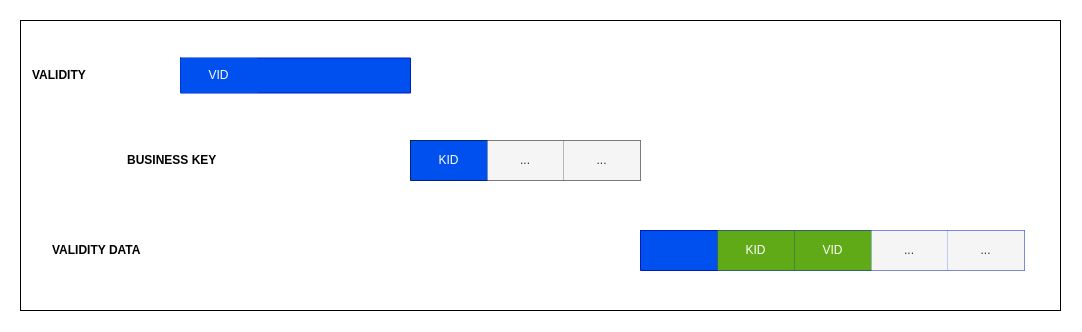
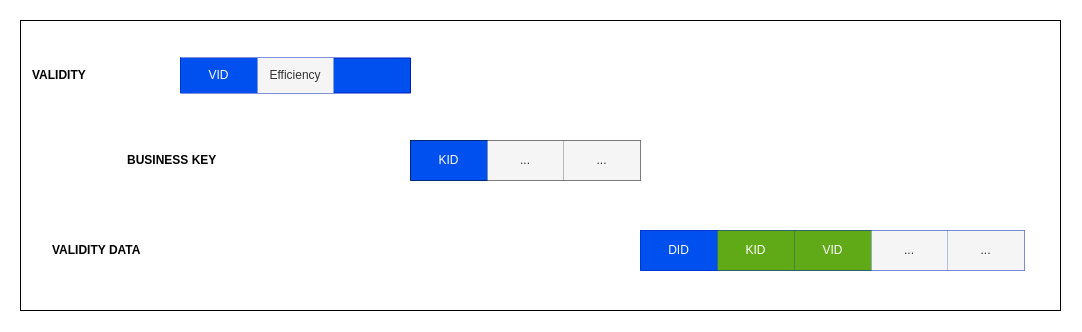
none -> (296, 76)
none -> (679, 251)
